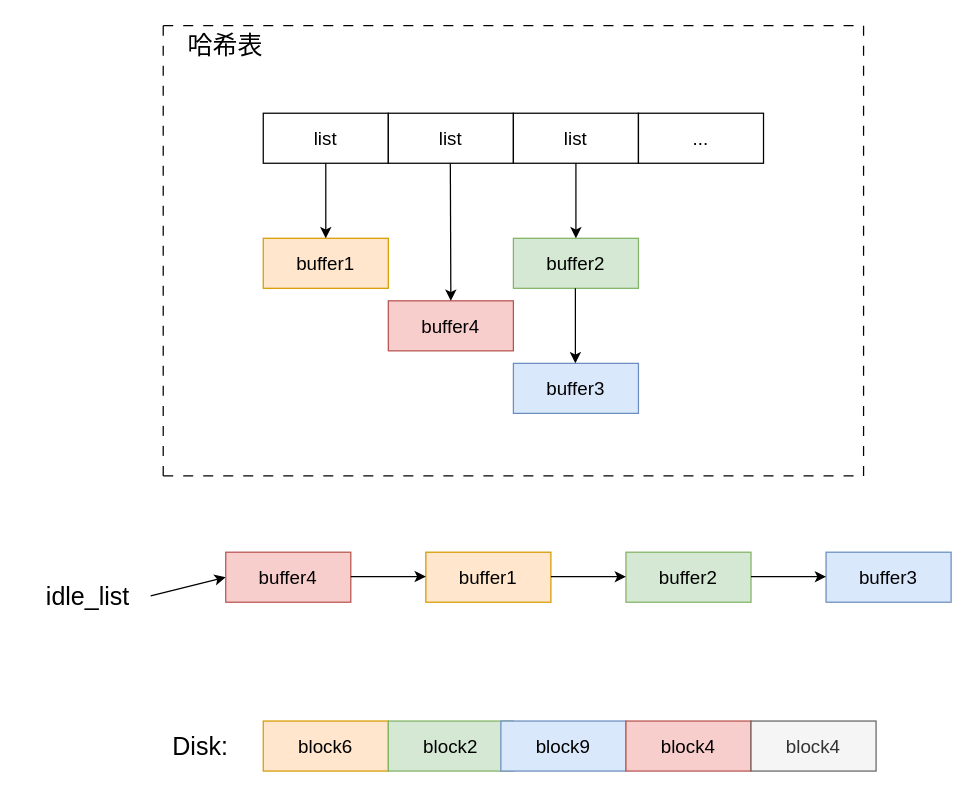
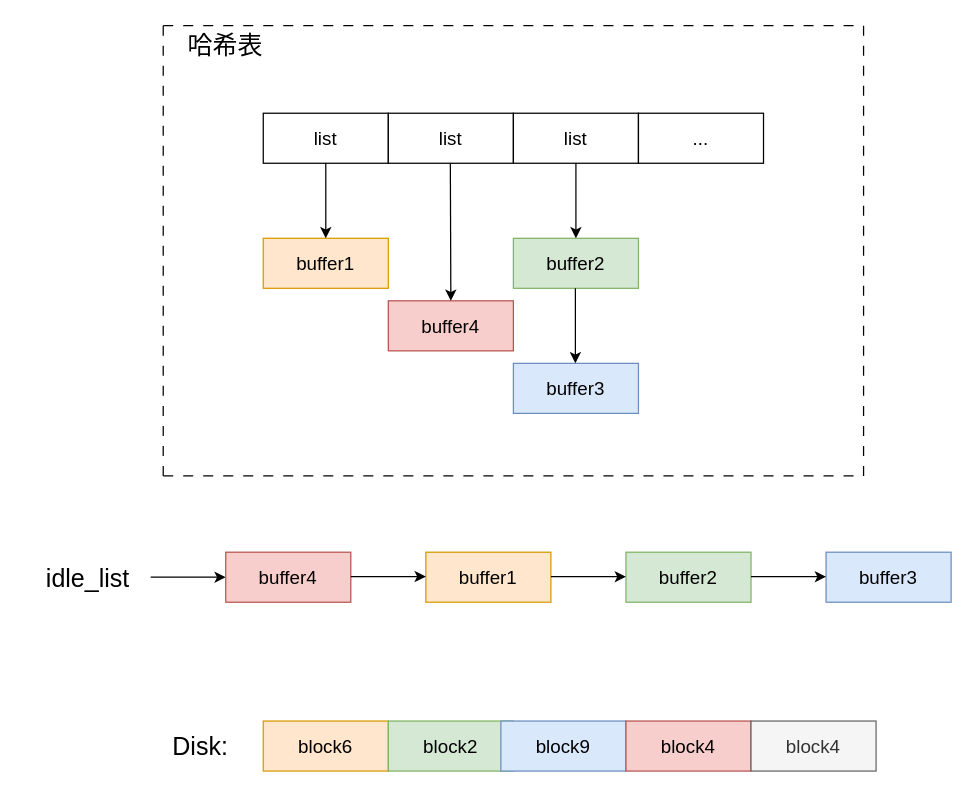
(88, 596) -> (88, 577)
